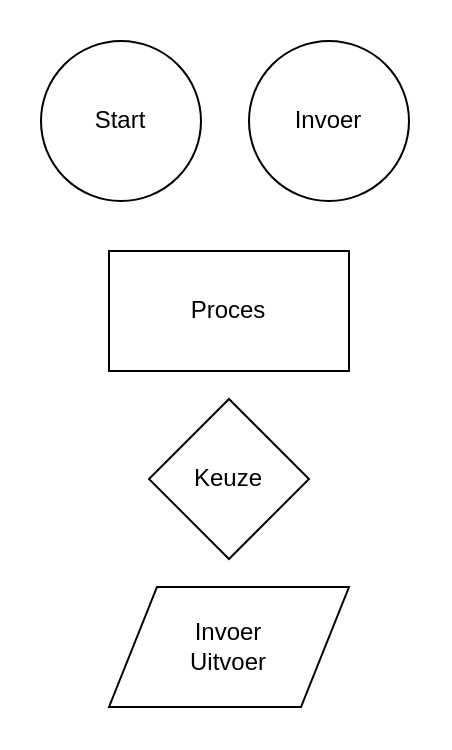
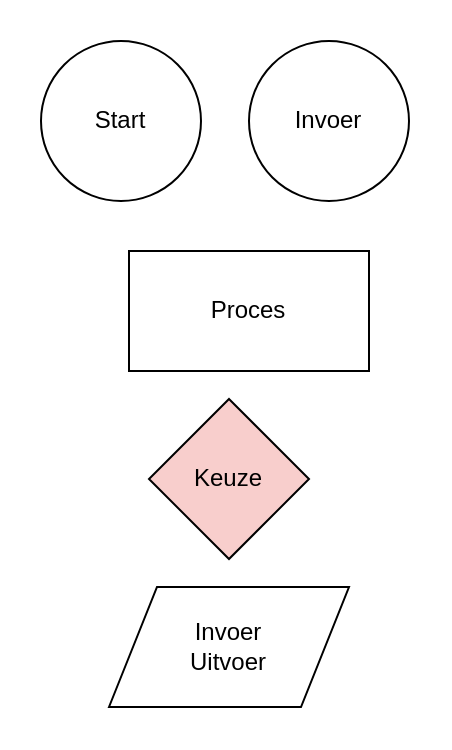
(229, 311) -> (249, 311)
(229, 479) -> (229, 479)
